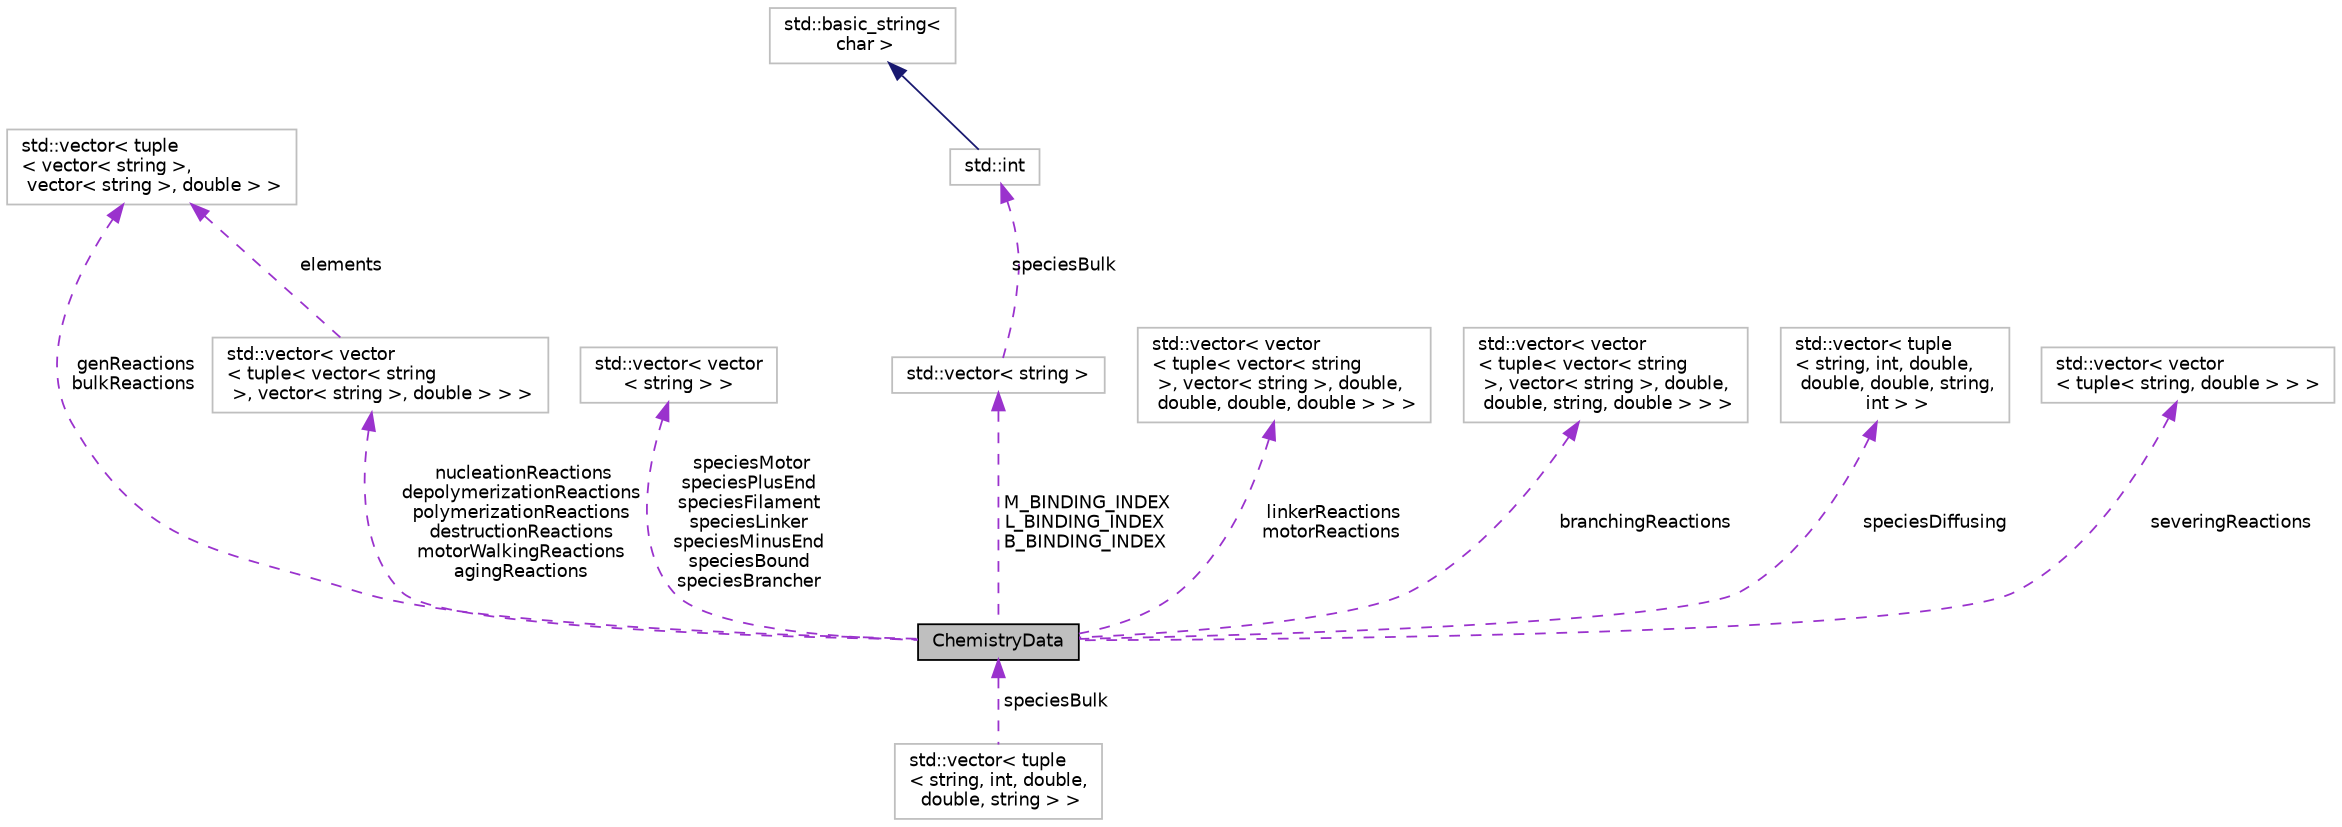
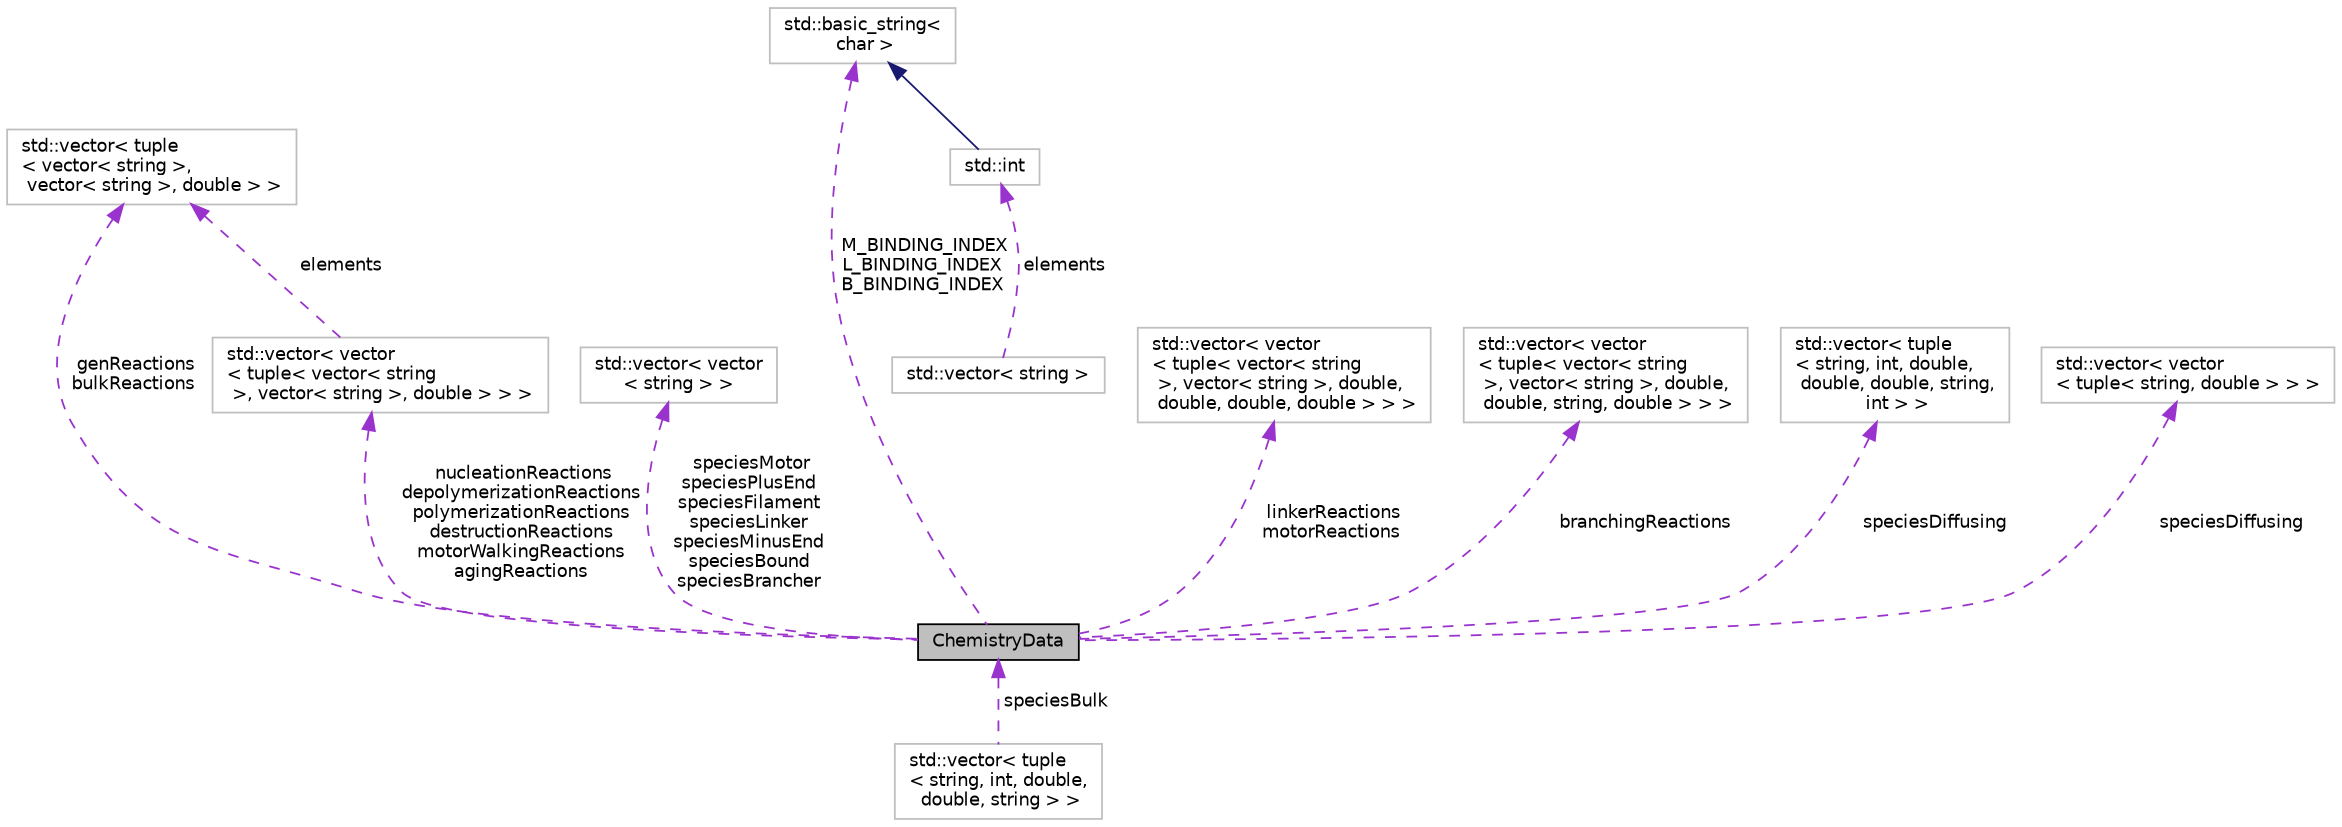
(1062, 266) -> (1062, 266)
(998, 518) -> (854, 367)
(2229, 523) -> (2229, 523)
